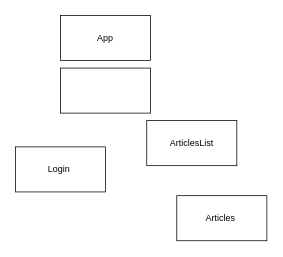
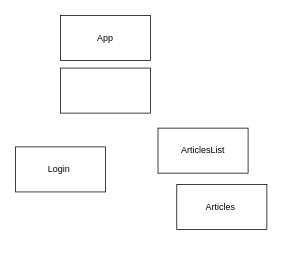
(192, 143) -> (203, 150)
(222, 218) -> (222, 207)
